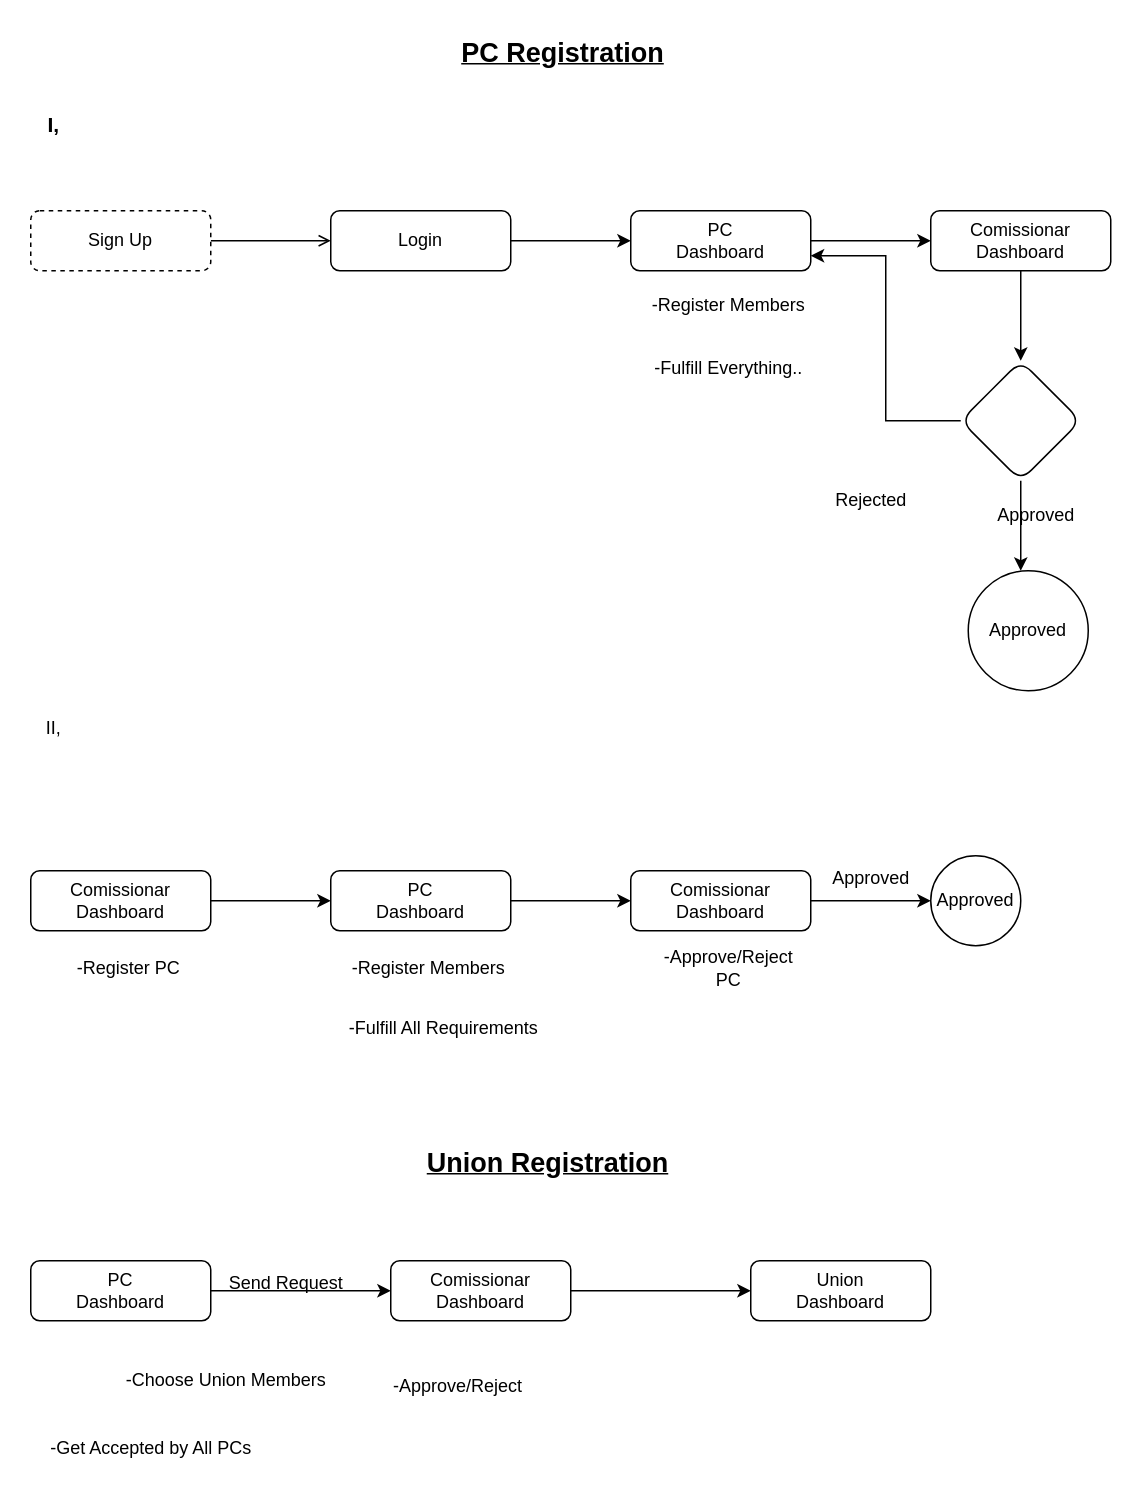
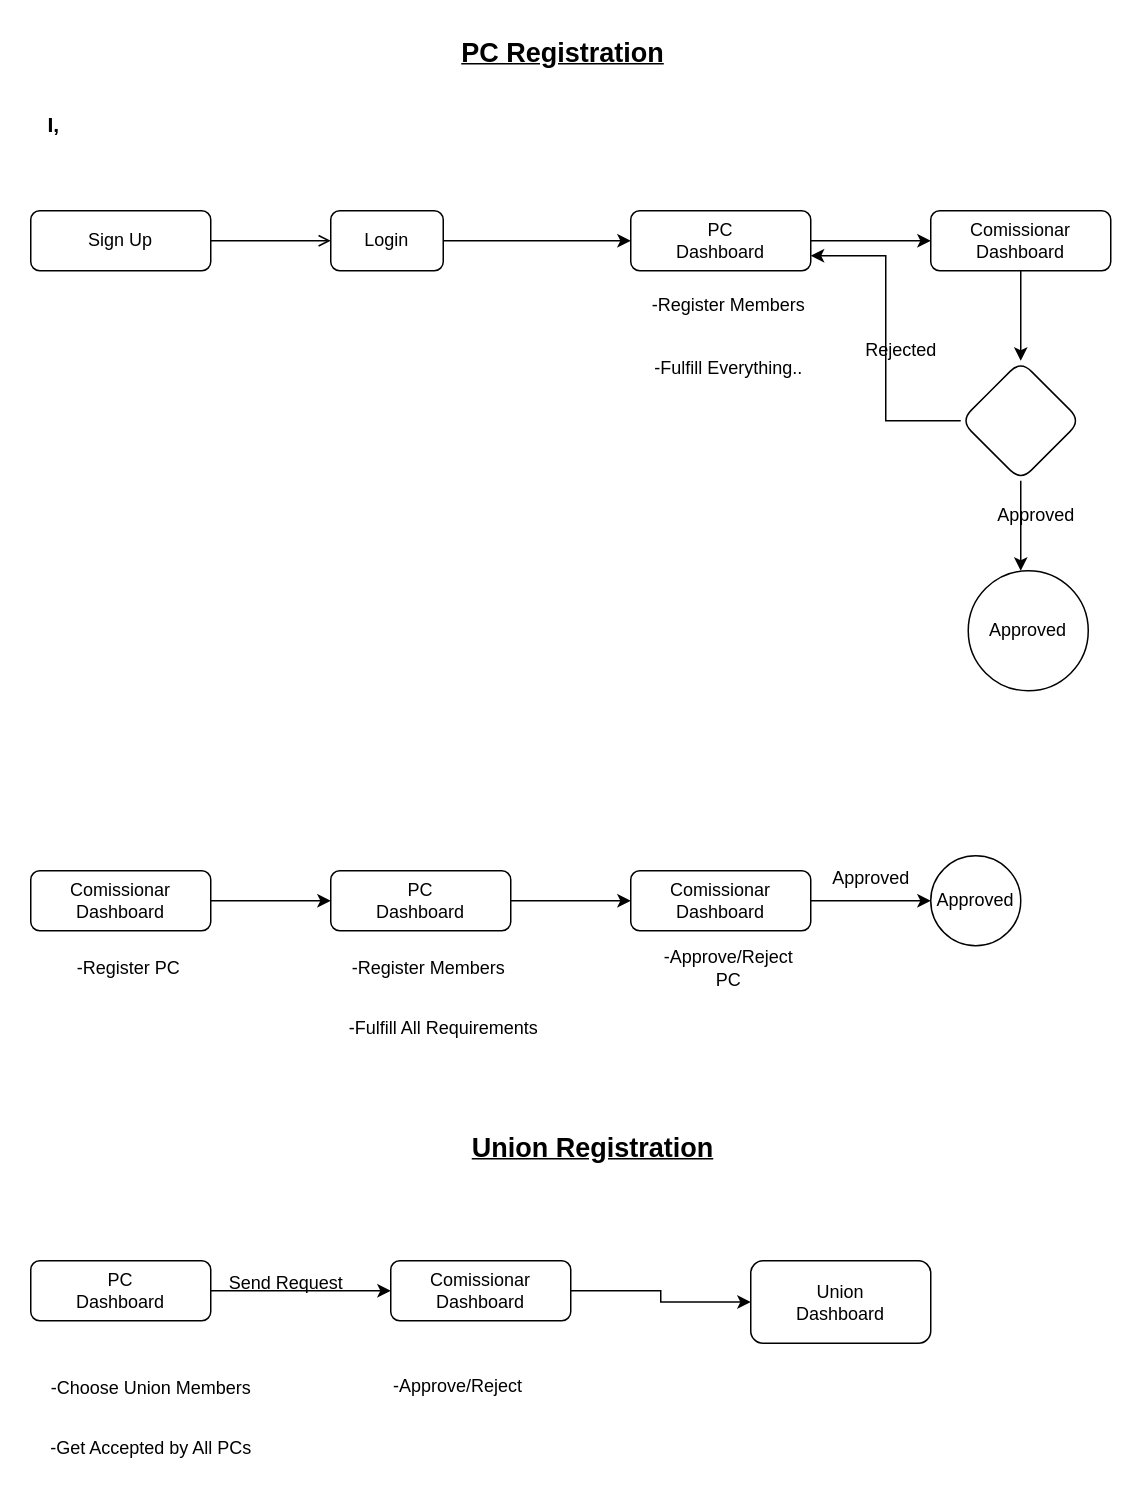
(121, 241) -> (121, 241)
(421, 241) -> (387, 241)
(871, 500) -> (901, 350)
(53, 728) -> none
(548, 1163) -> (593, 1148)
(841, 1291) -> (841, 1302)
(226, 1381) -> (151, 1388)
